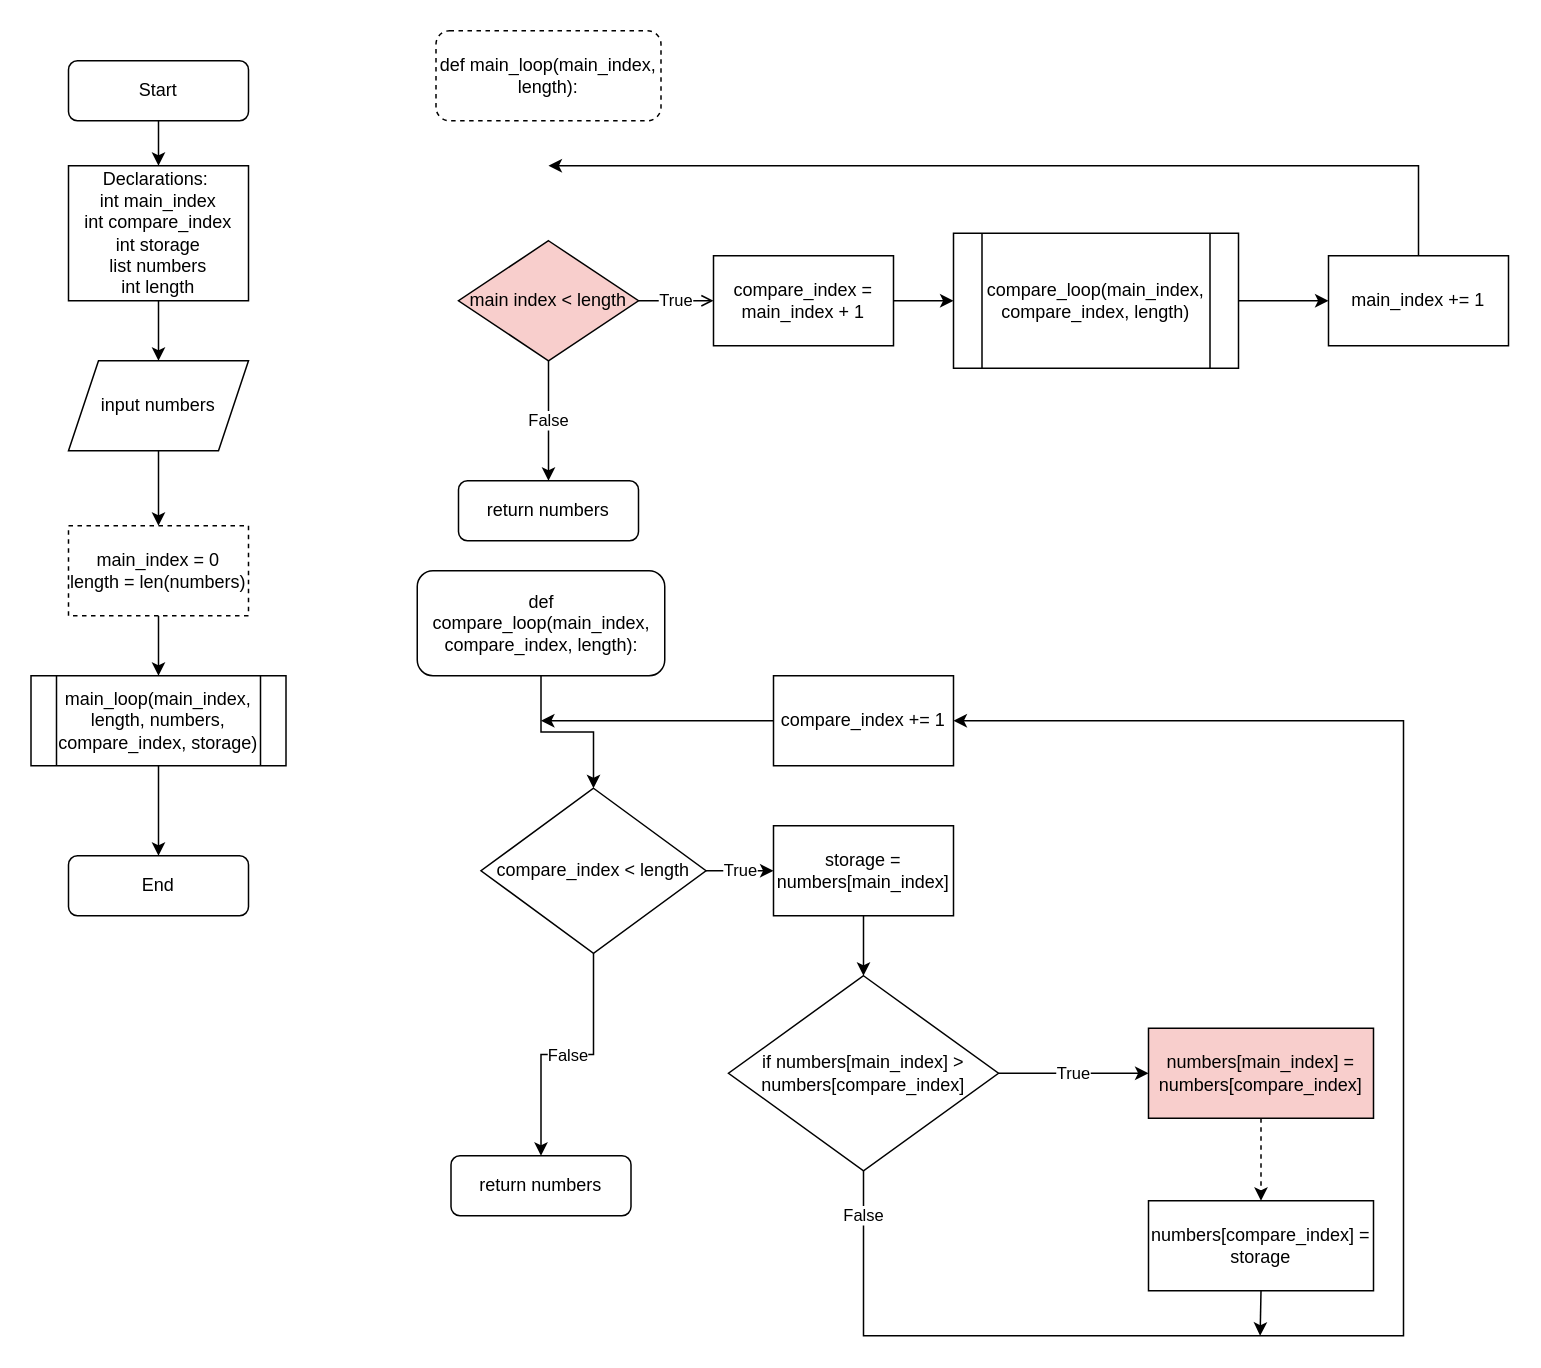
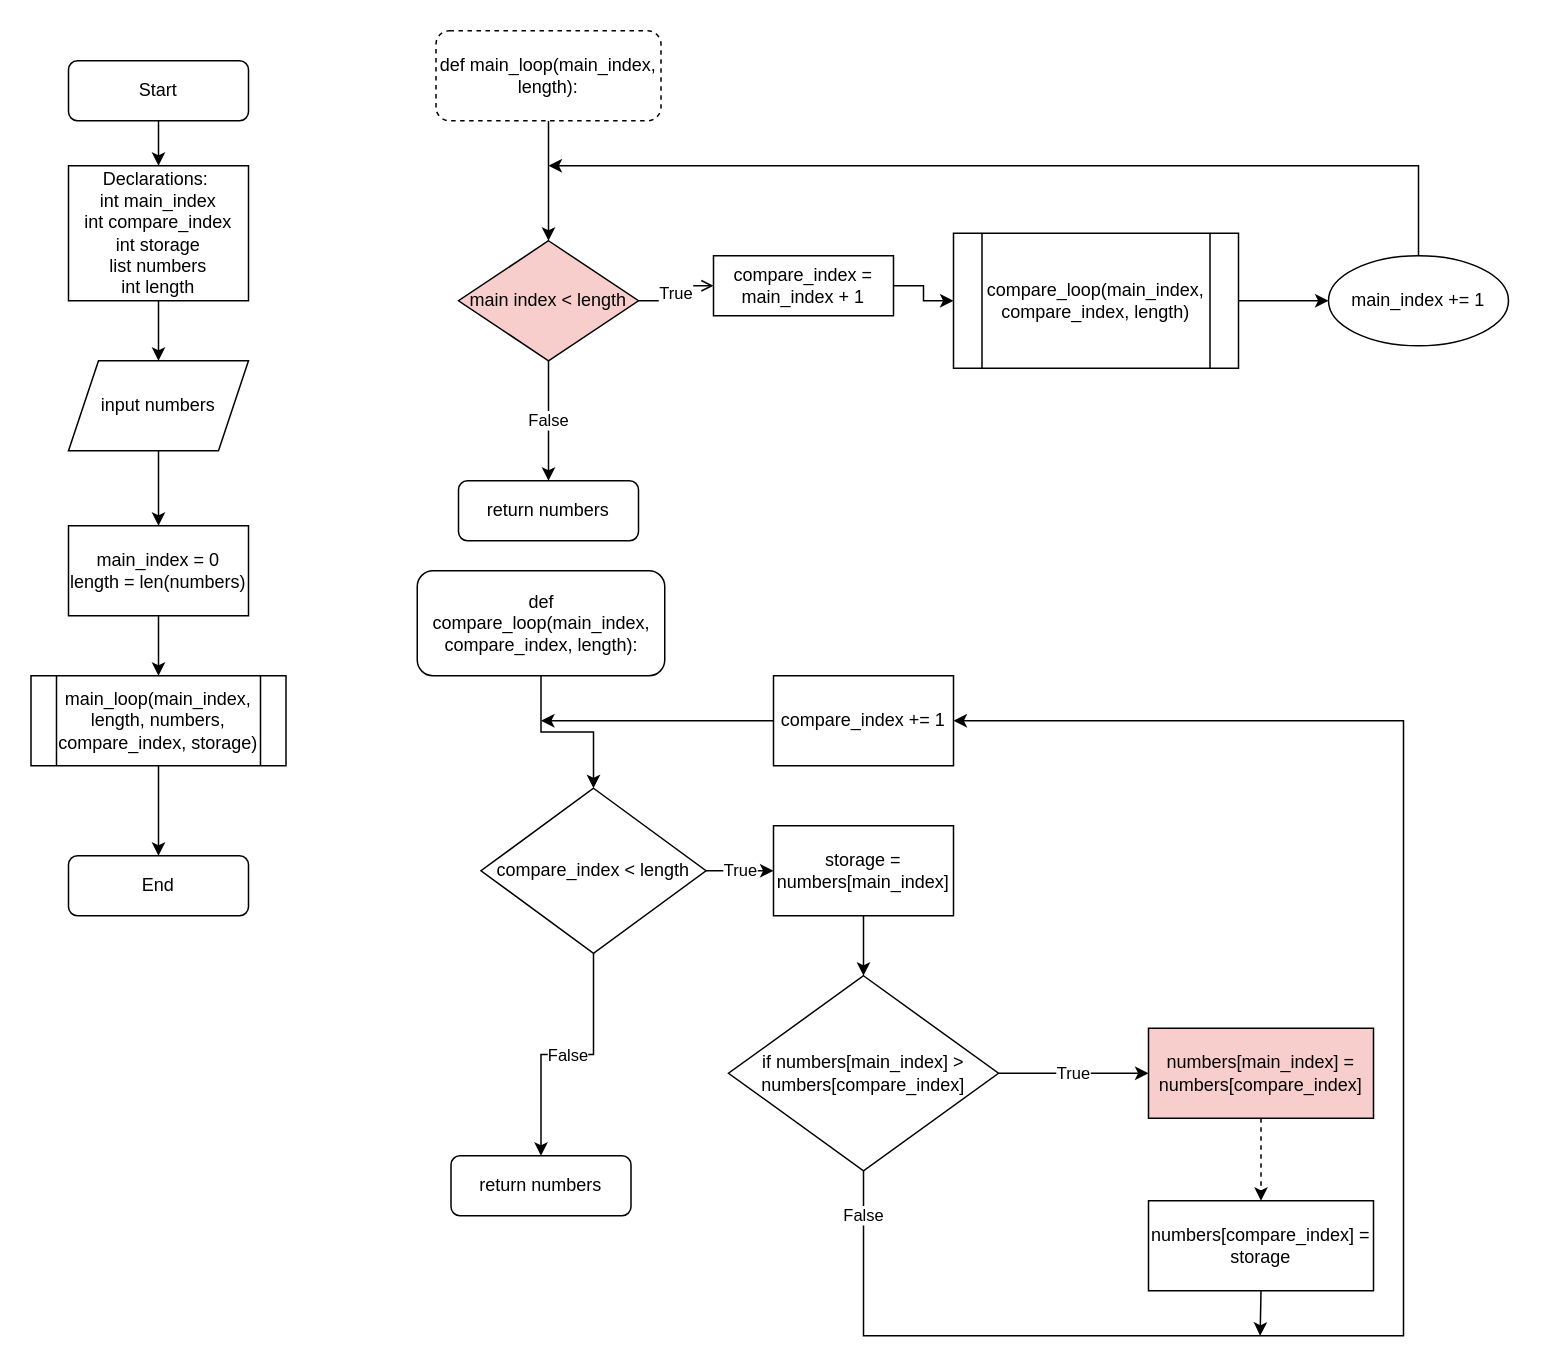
none -> (548, 176)
(803, 301) -> (803, 286)
(1418, 301) -> (1418, 301)
(158, 571) -> (158, 571)
